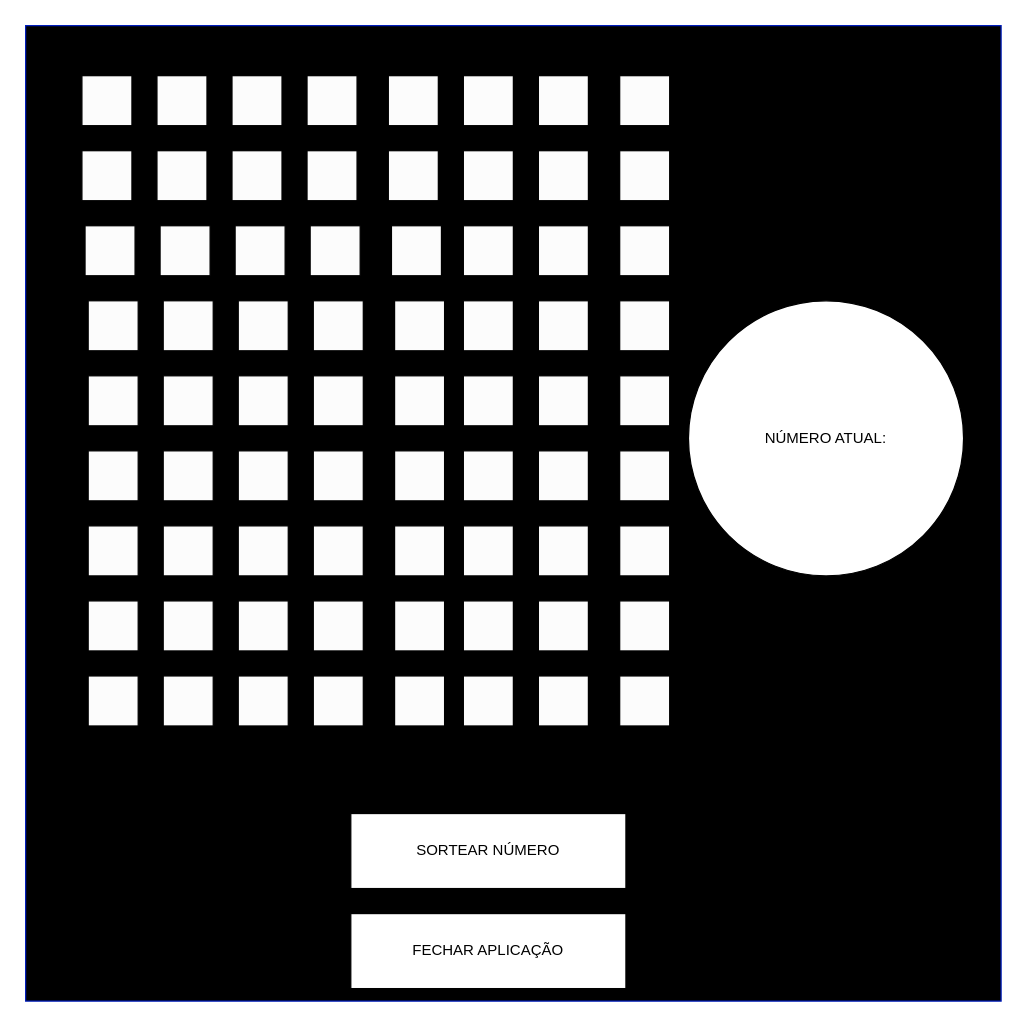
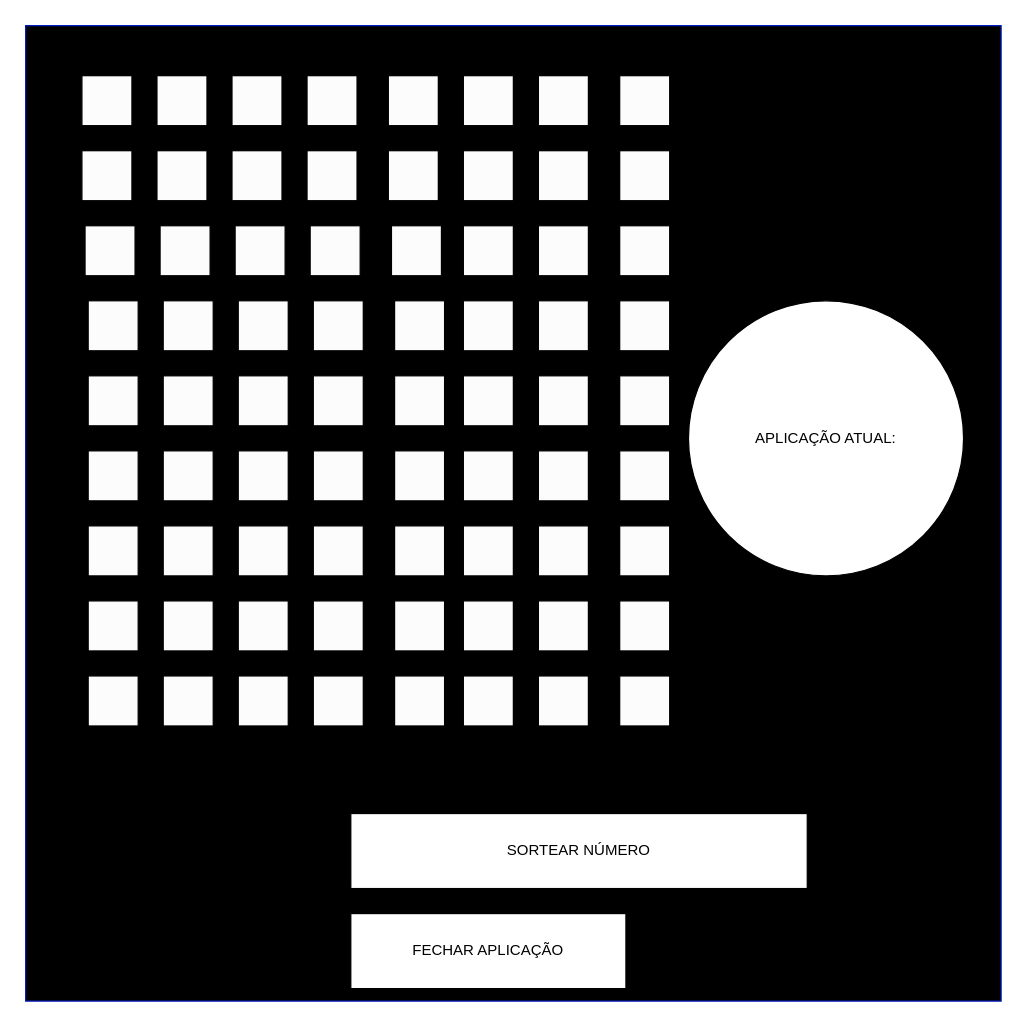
(826, 438) -> (826, 438)
(488, 851) -> (579, 851)
